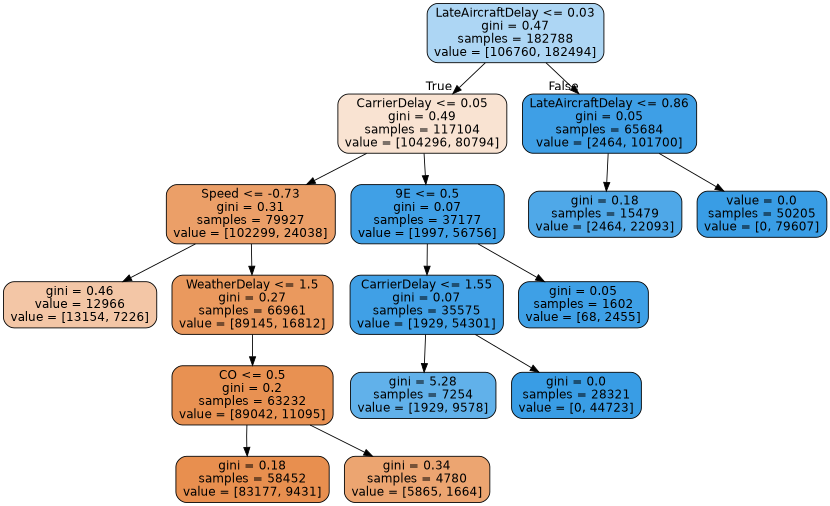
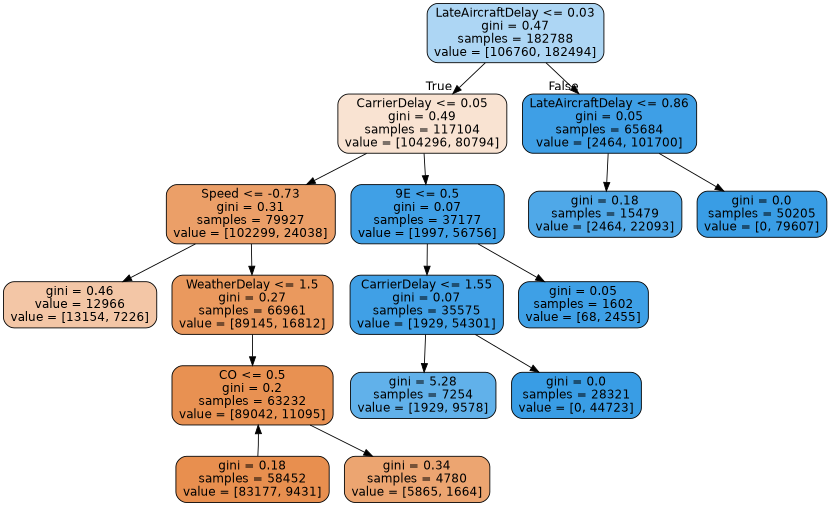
(762, 214) -> (762, 214)
(247, 436) -> (258, 445)
